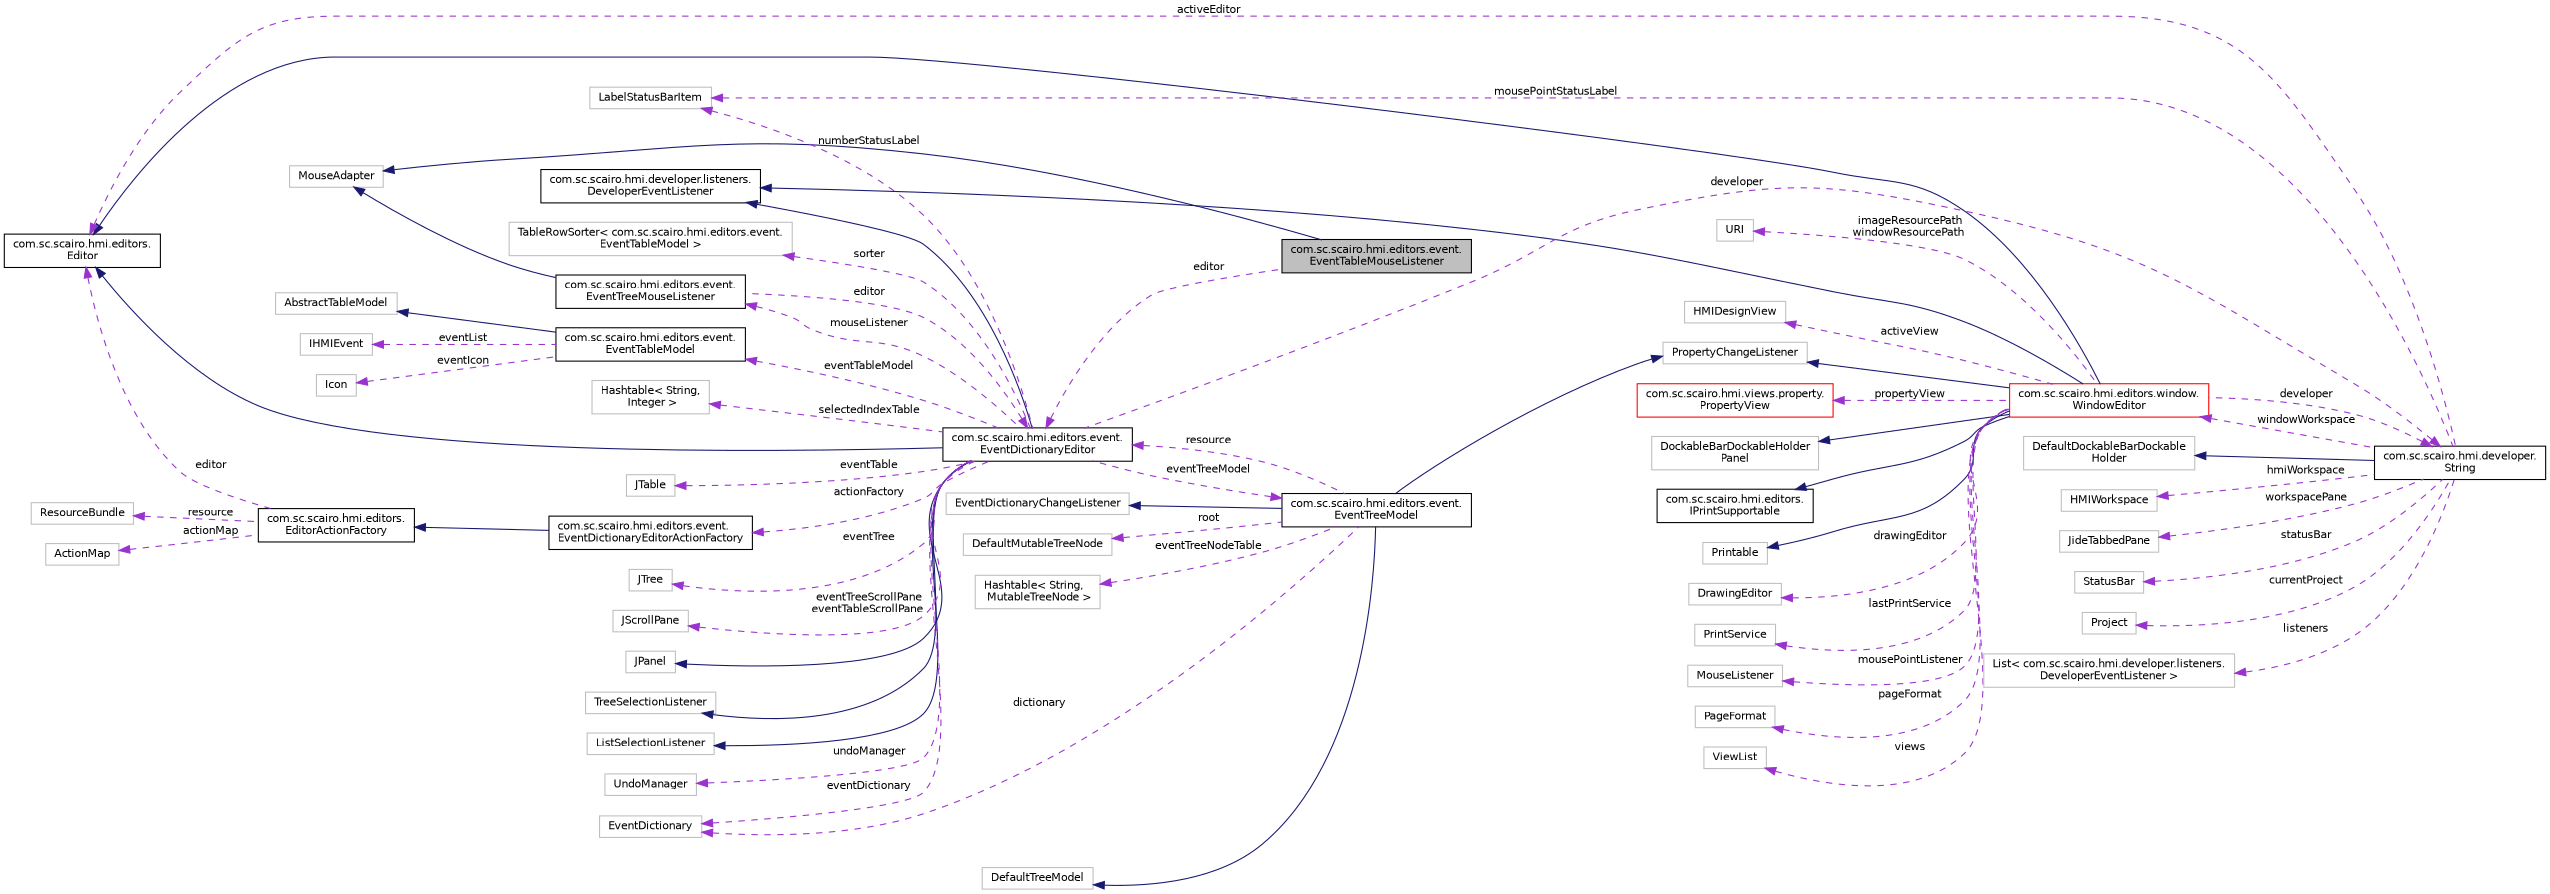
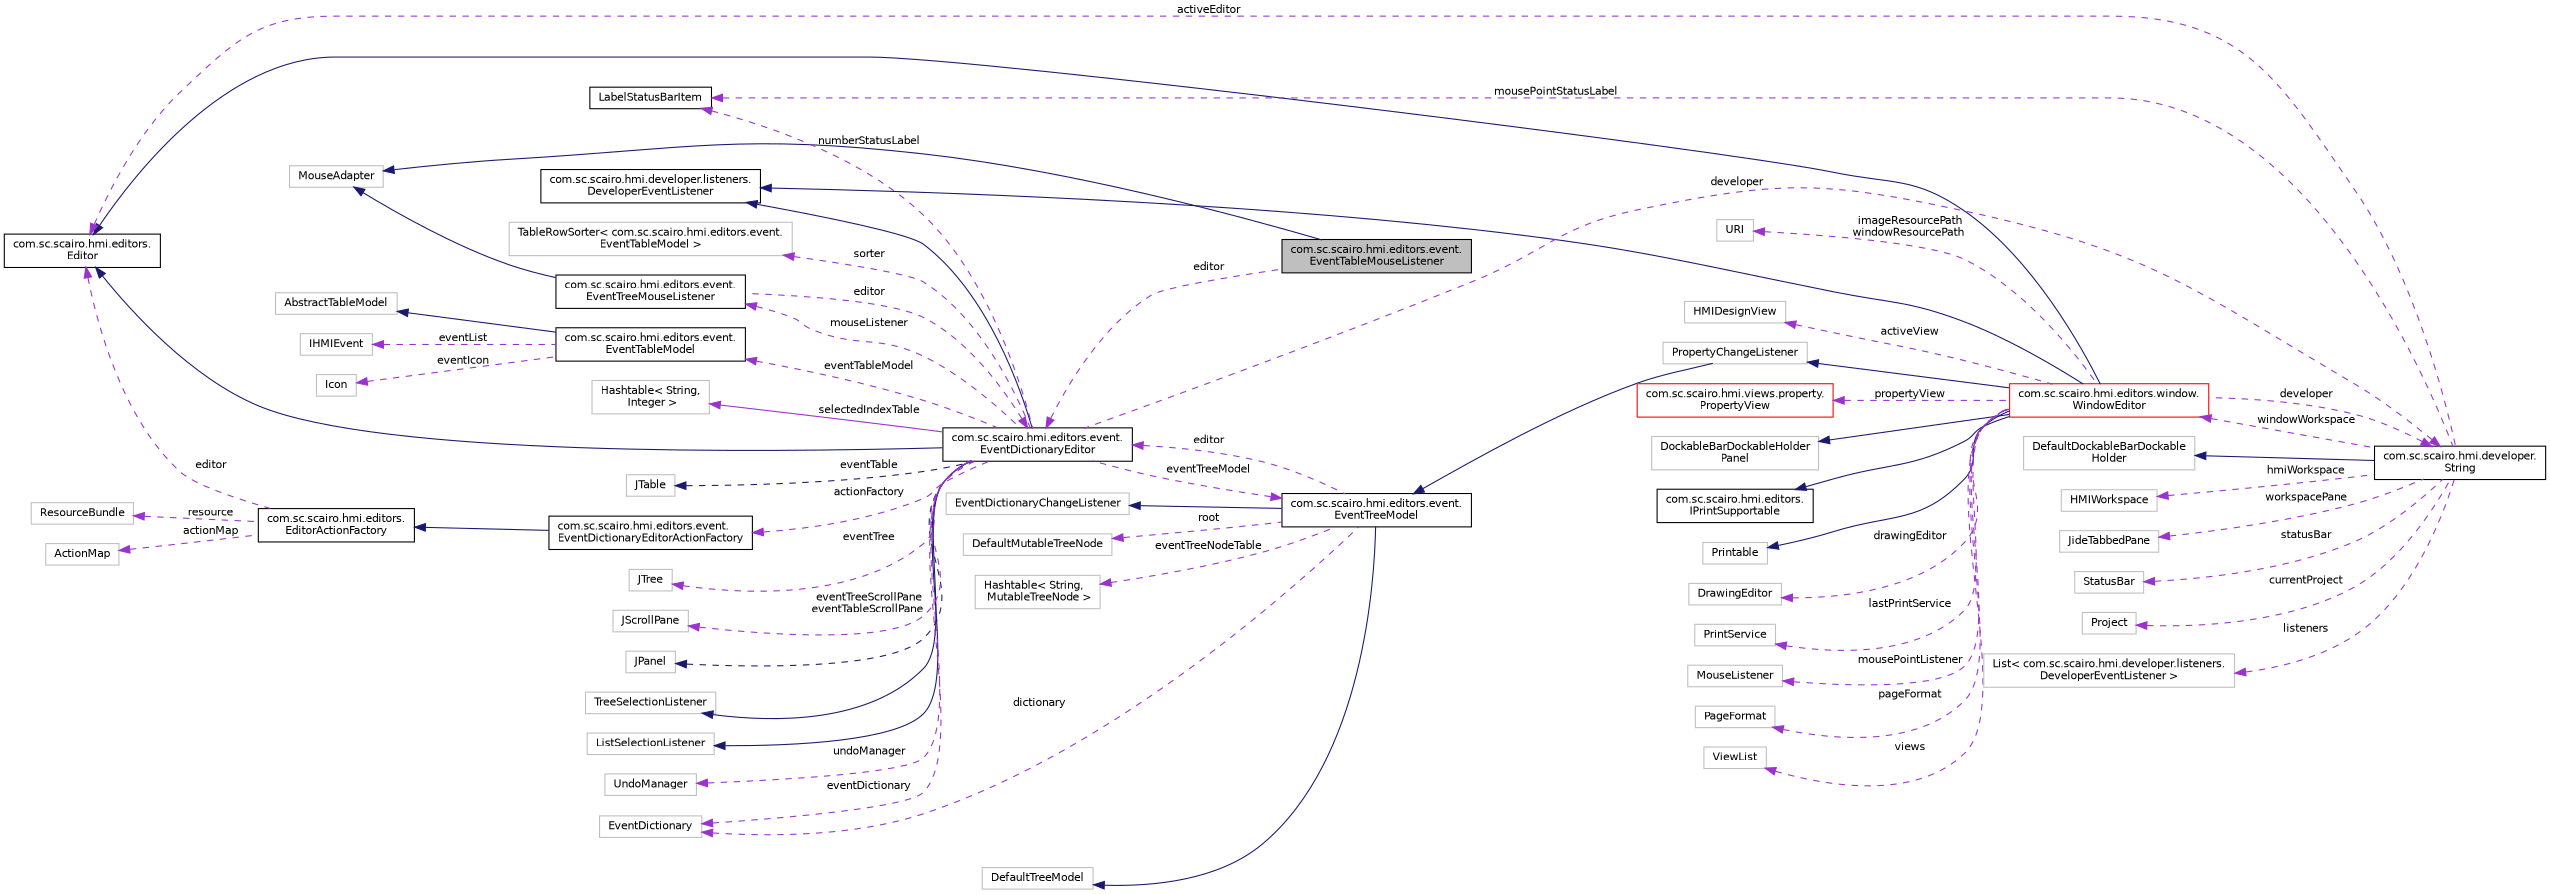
(651, 98) -> (651, 98)
(832, 418) -> (832, 418)
(1519, 418) -> (1563, 414)
(1207, 441) -> (1207, 441)
(833, 481) -> (833, 481)
(906, 649) -> (906, 649)
